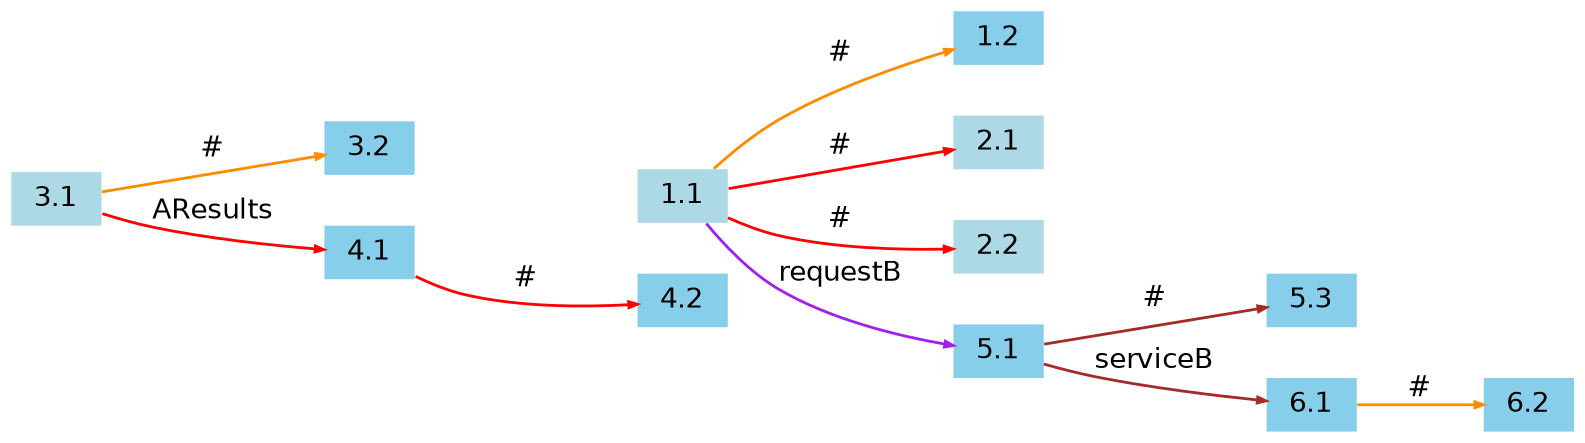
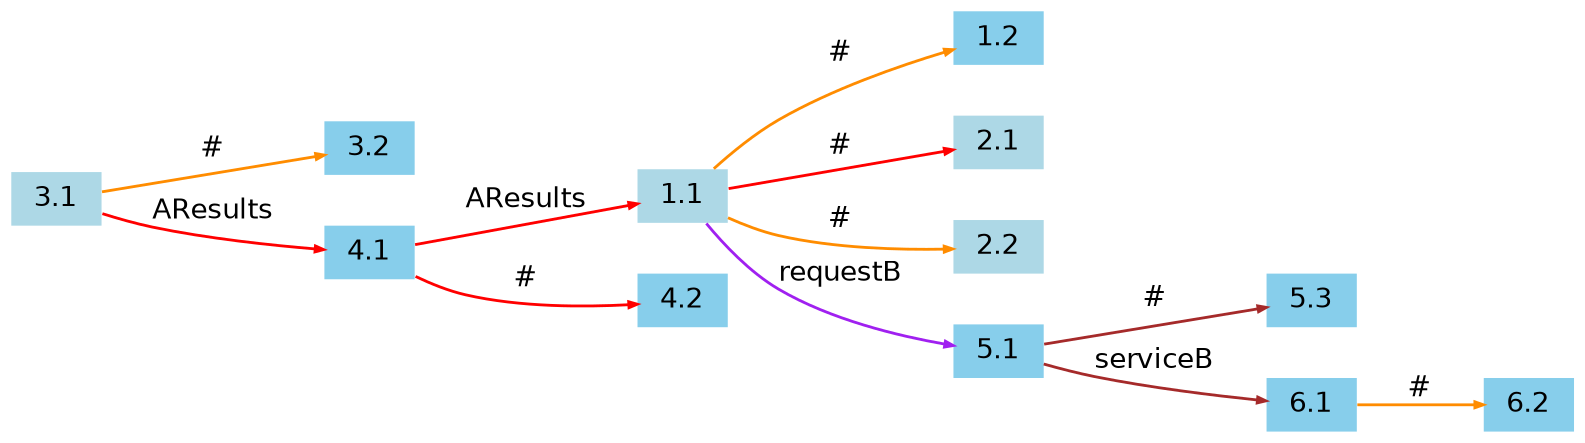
none -> (522, 225)
(834, 245) -> (834, 245)
